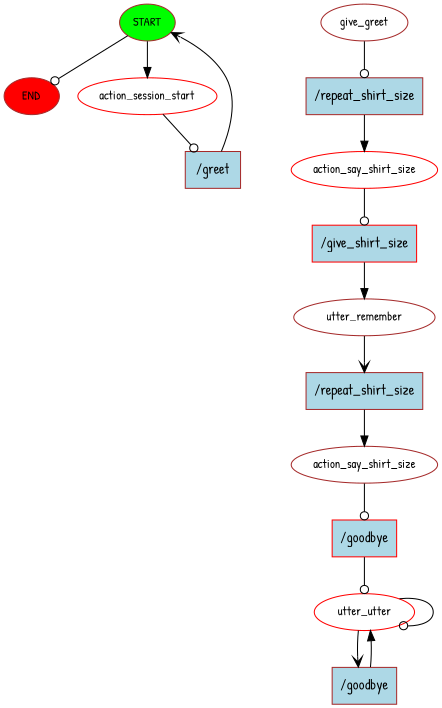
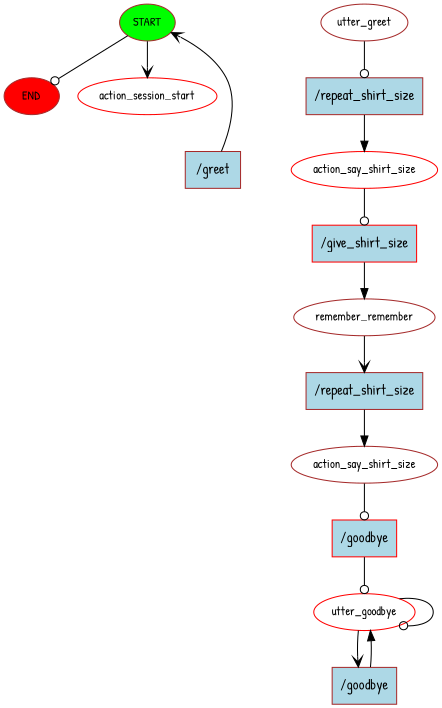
(364, 23) -> (364, 23)
(147, 54) -> (147, 54)
(177, 130) -> none
(364, 317) -> (364, 317)
(364, 612) -> (364, 612)
